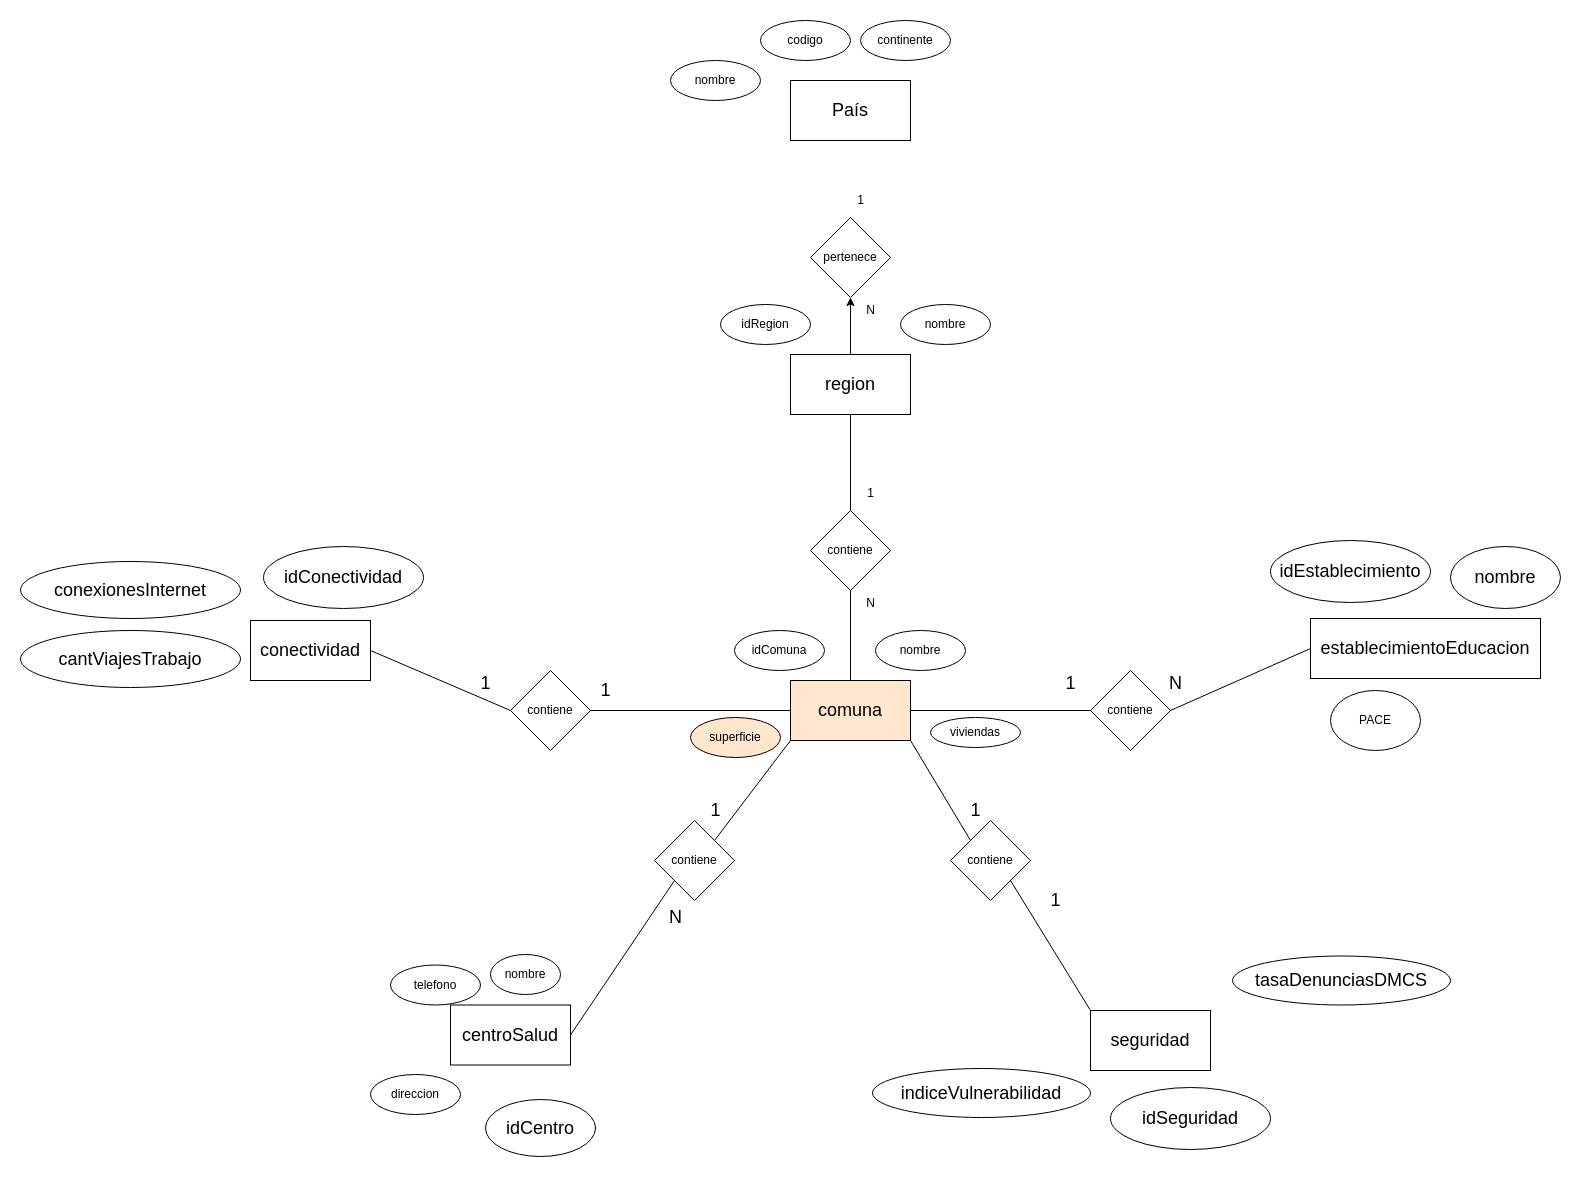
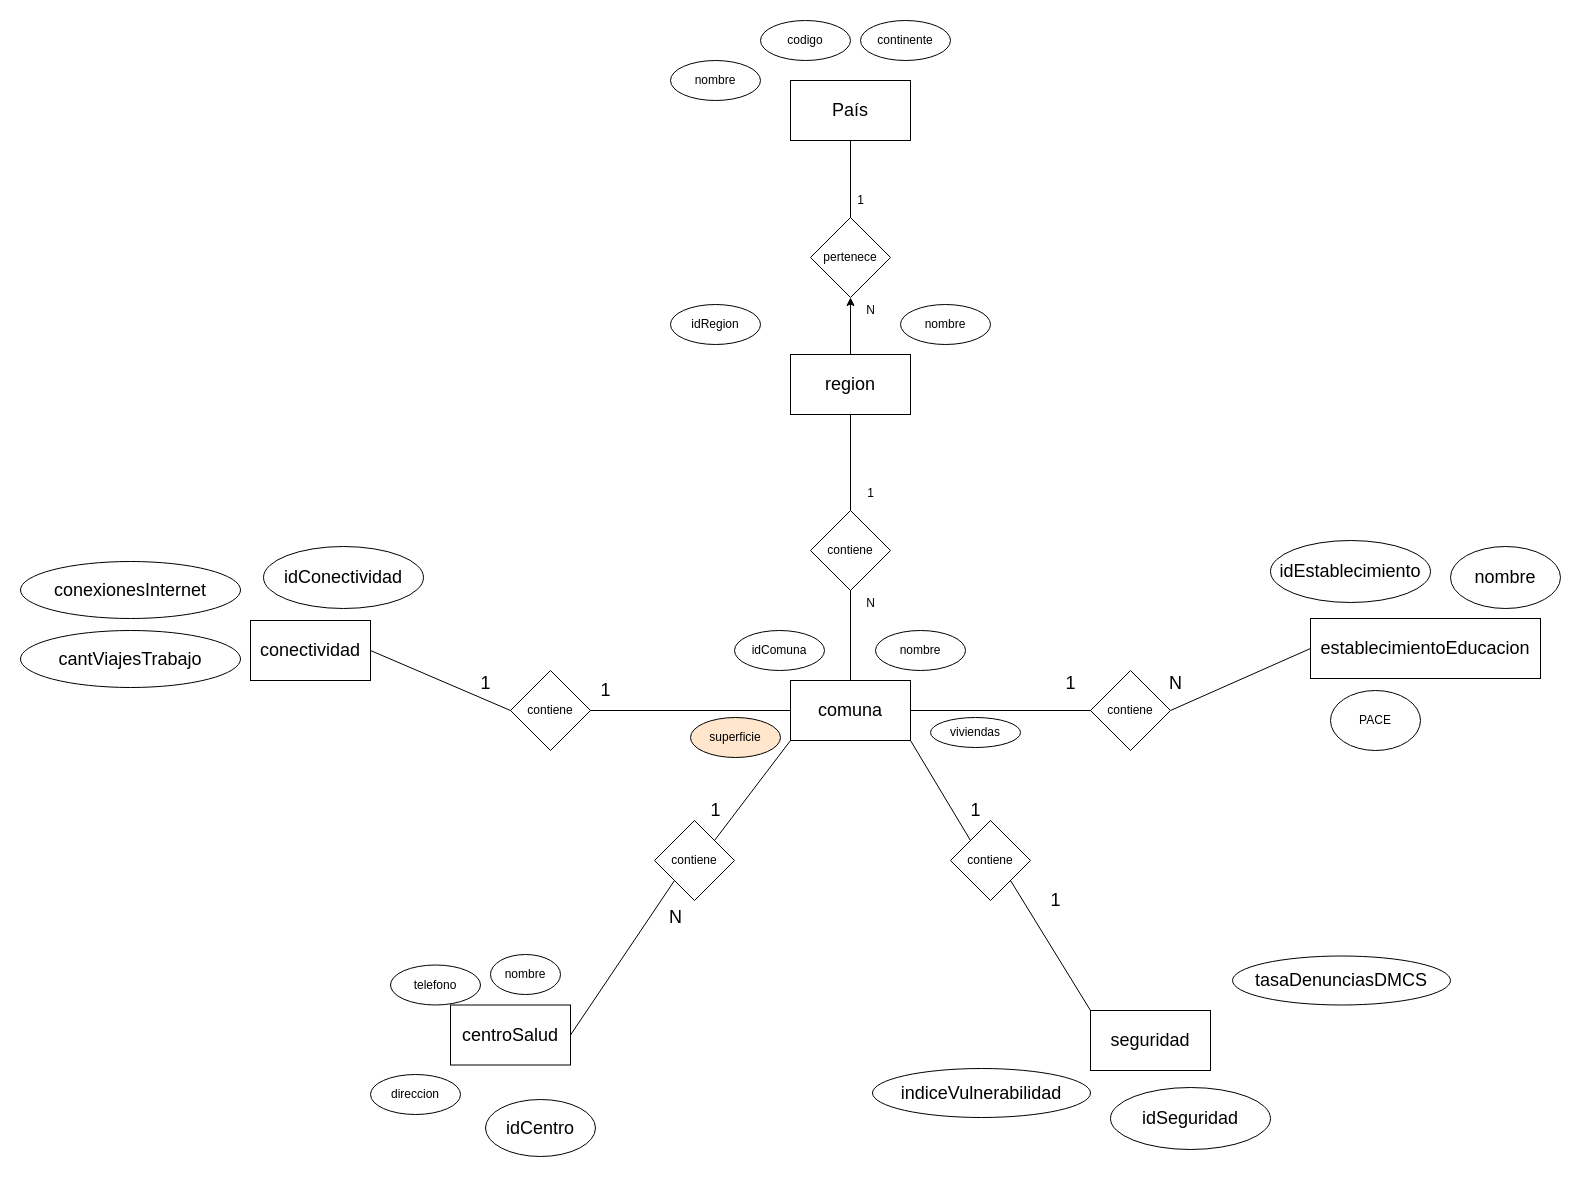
none -> (851, 180)
(766, 325) -> (716, 325)
(851, 711) -> (851, 711)
